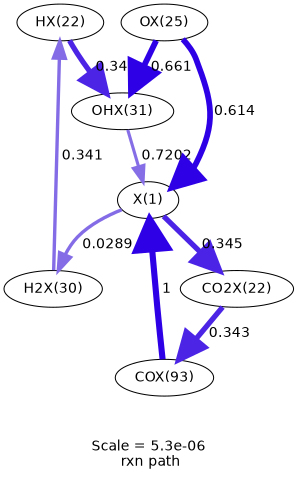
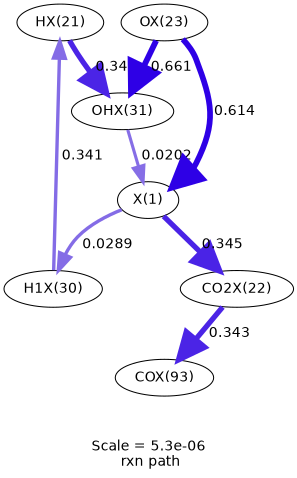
(60, 22) -> (60, 22)
(164, 22) -> (164, 22)
(165, 156) -> (165, 156)
(53, 289) -> (53, 289)
(157, 304) -> none
